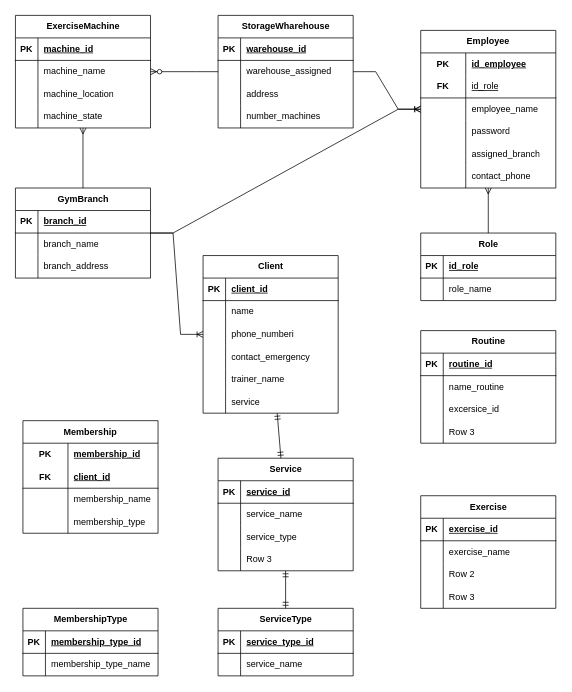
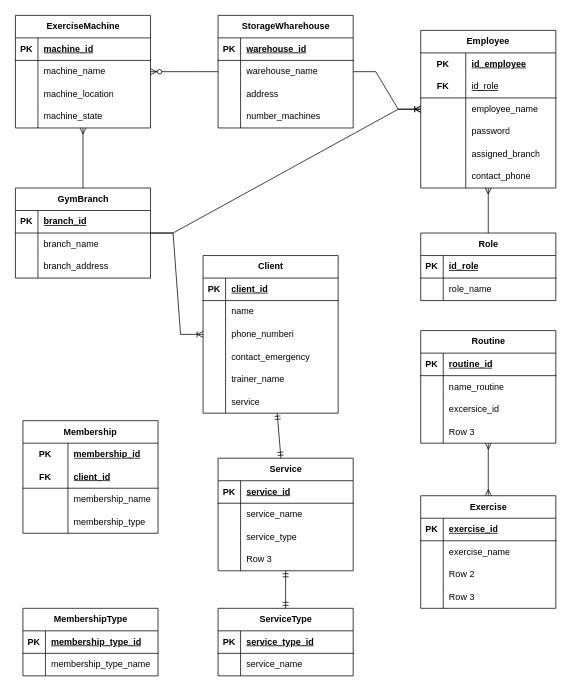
(291, 72) -> (282, 72)
none -> (488, 469)
